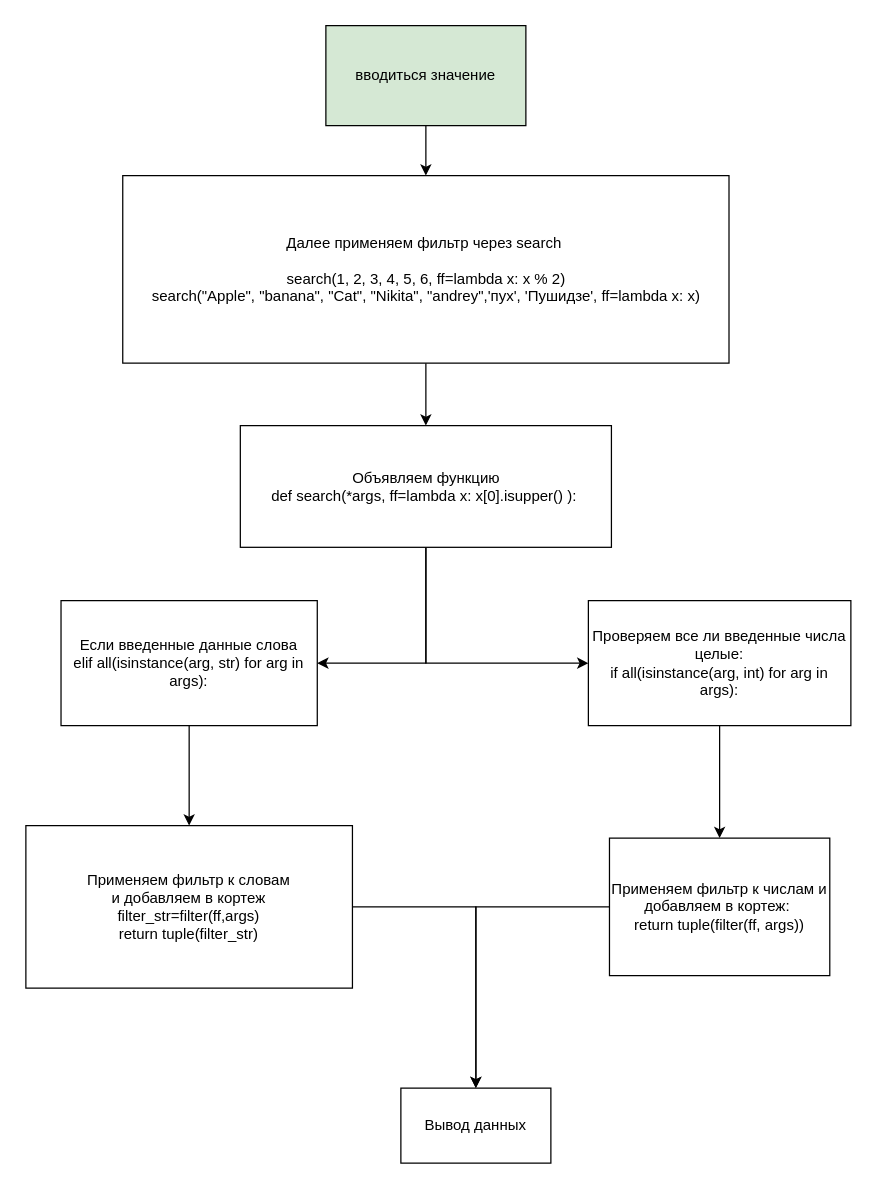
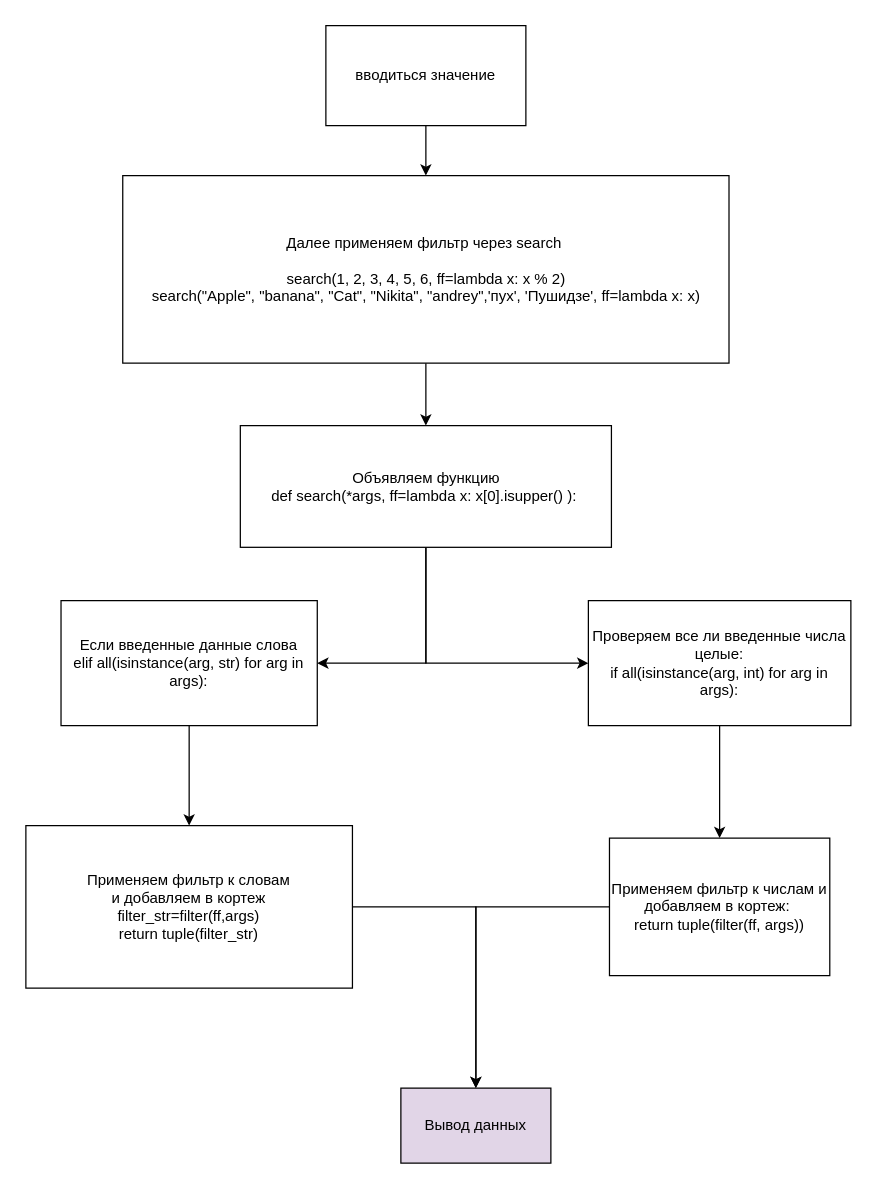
(426, 76) -> (426, 76)
(476, 1126) -> (476, 1126)
